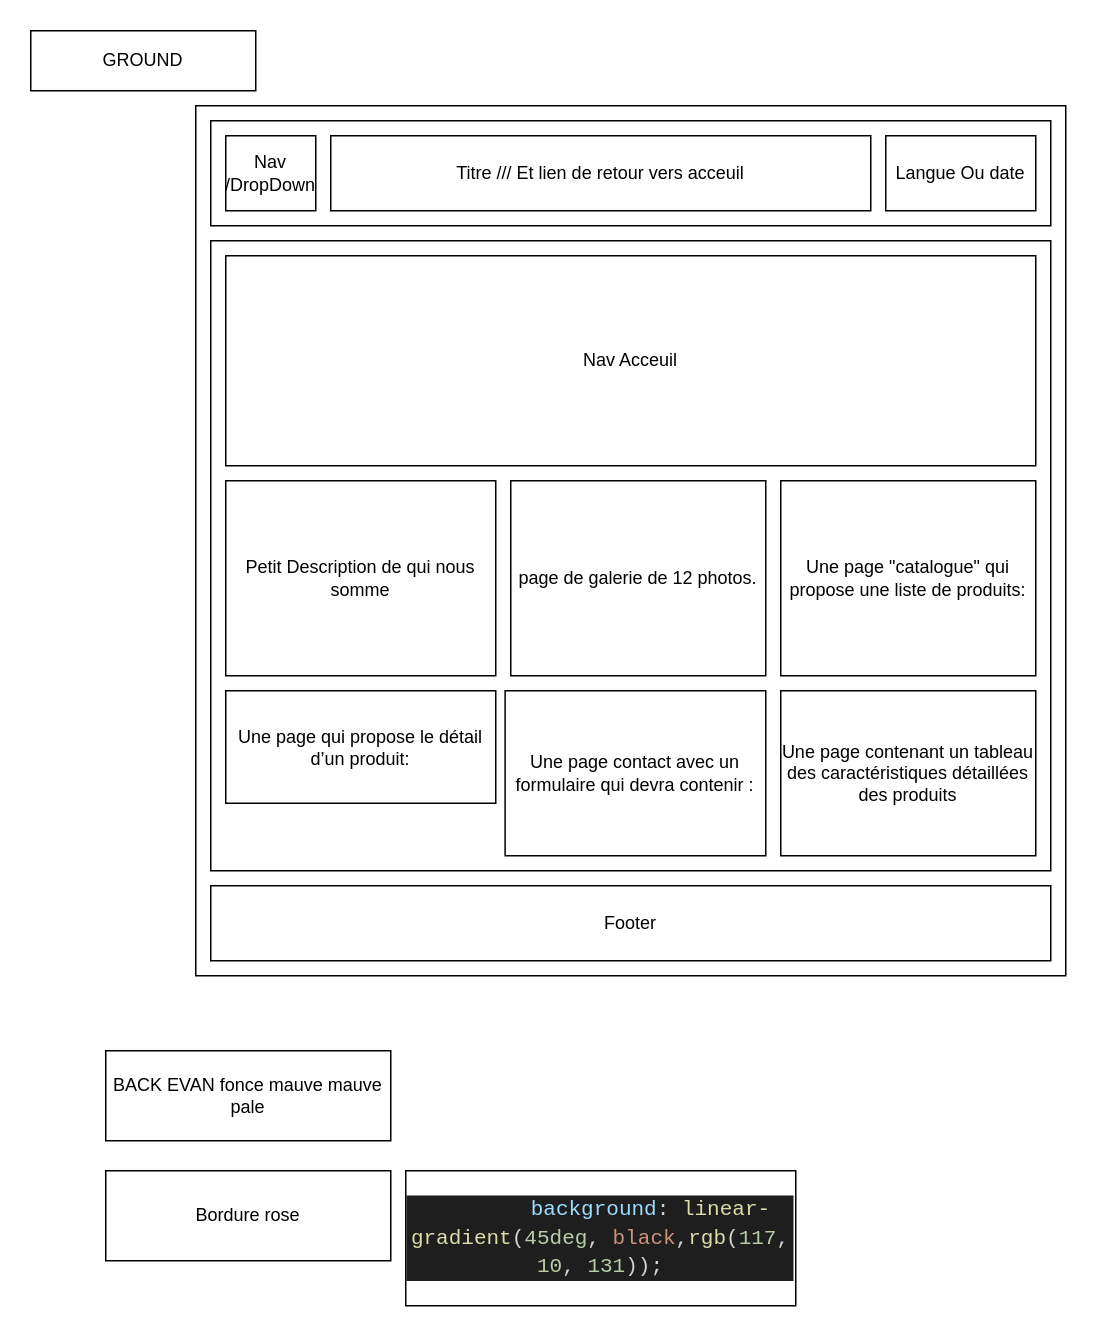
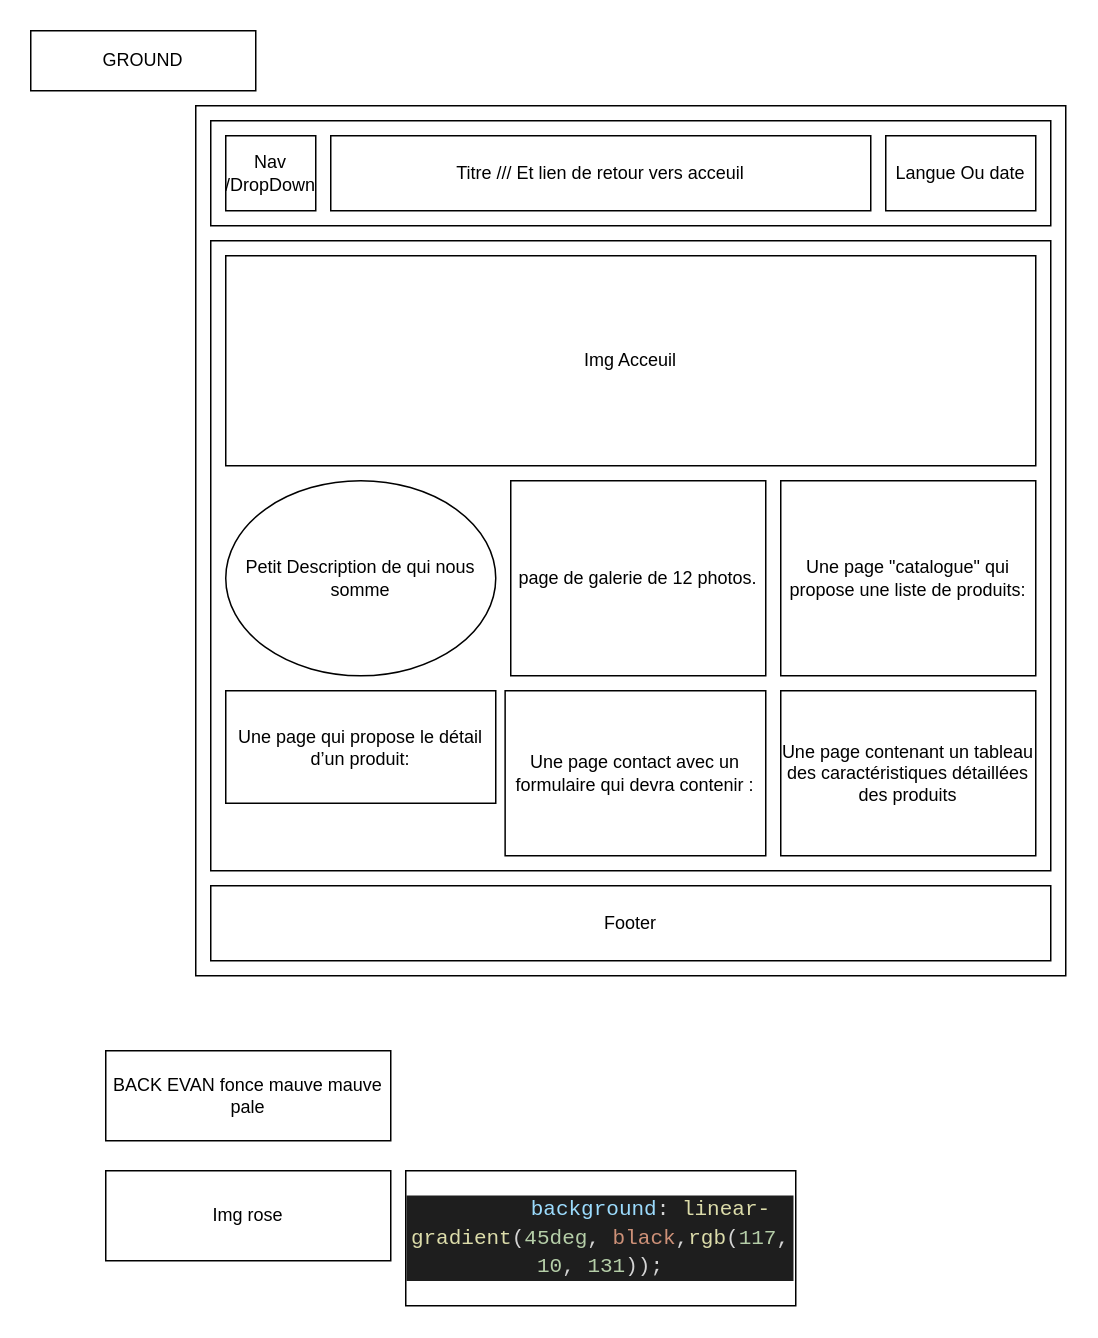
(631, 361) -> (631, 361)
(361, 578) -> (361, 578)
(248, 1216) -> (248, 1216)
